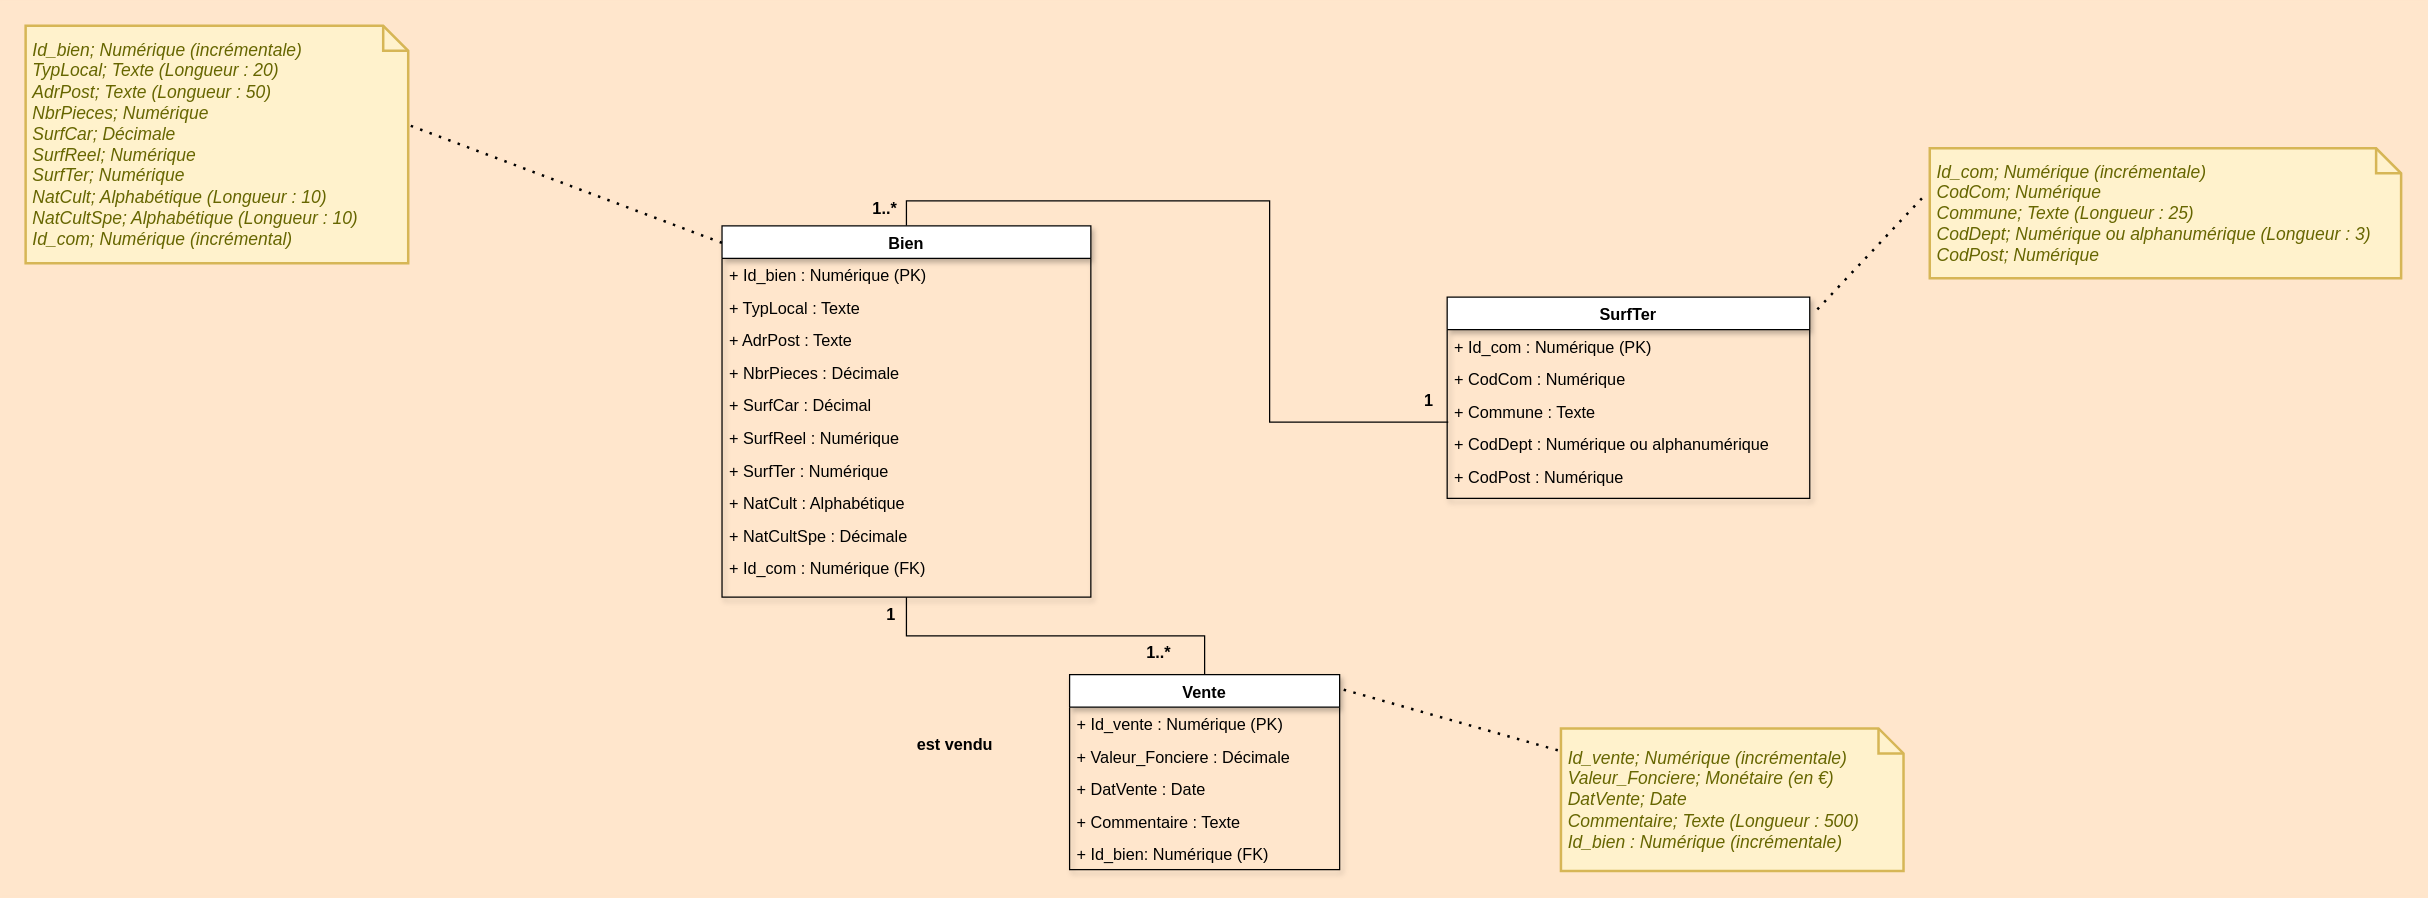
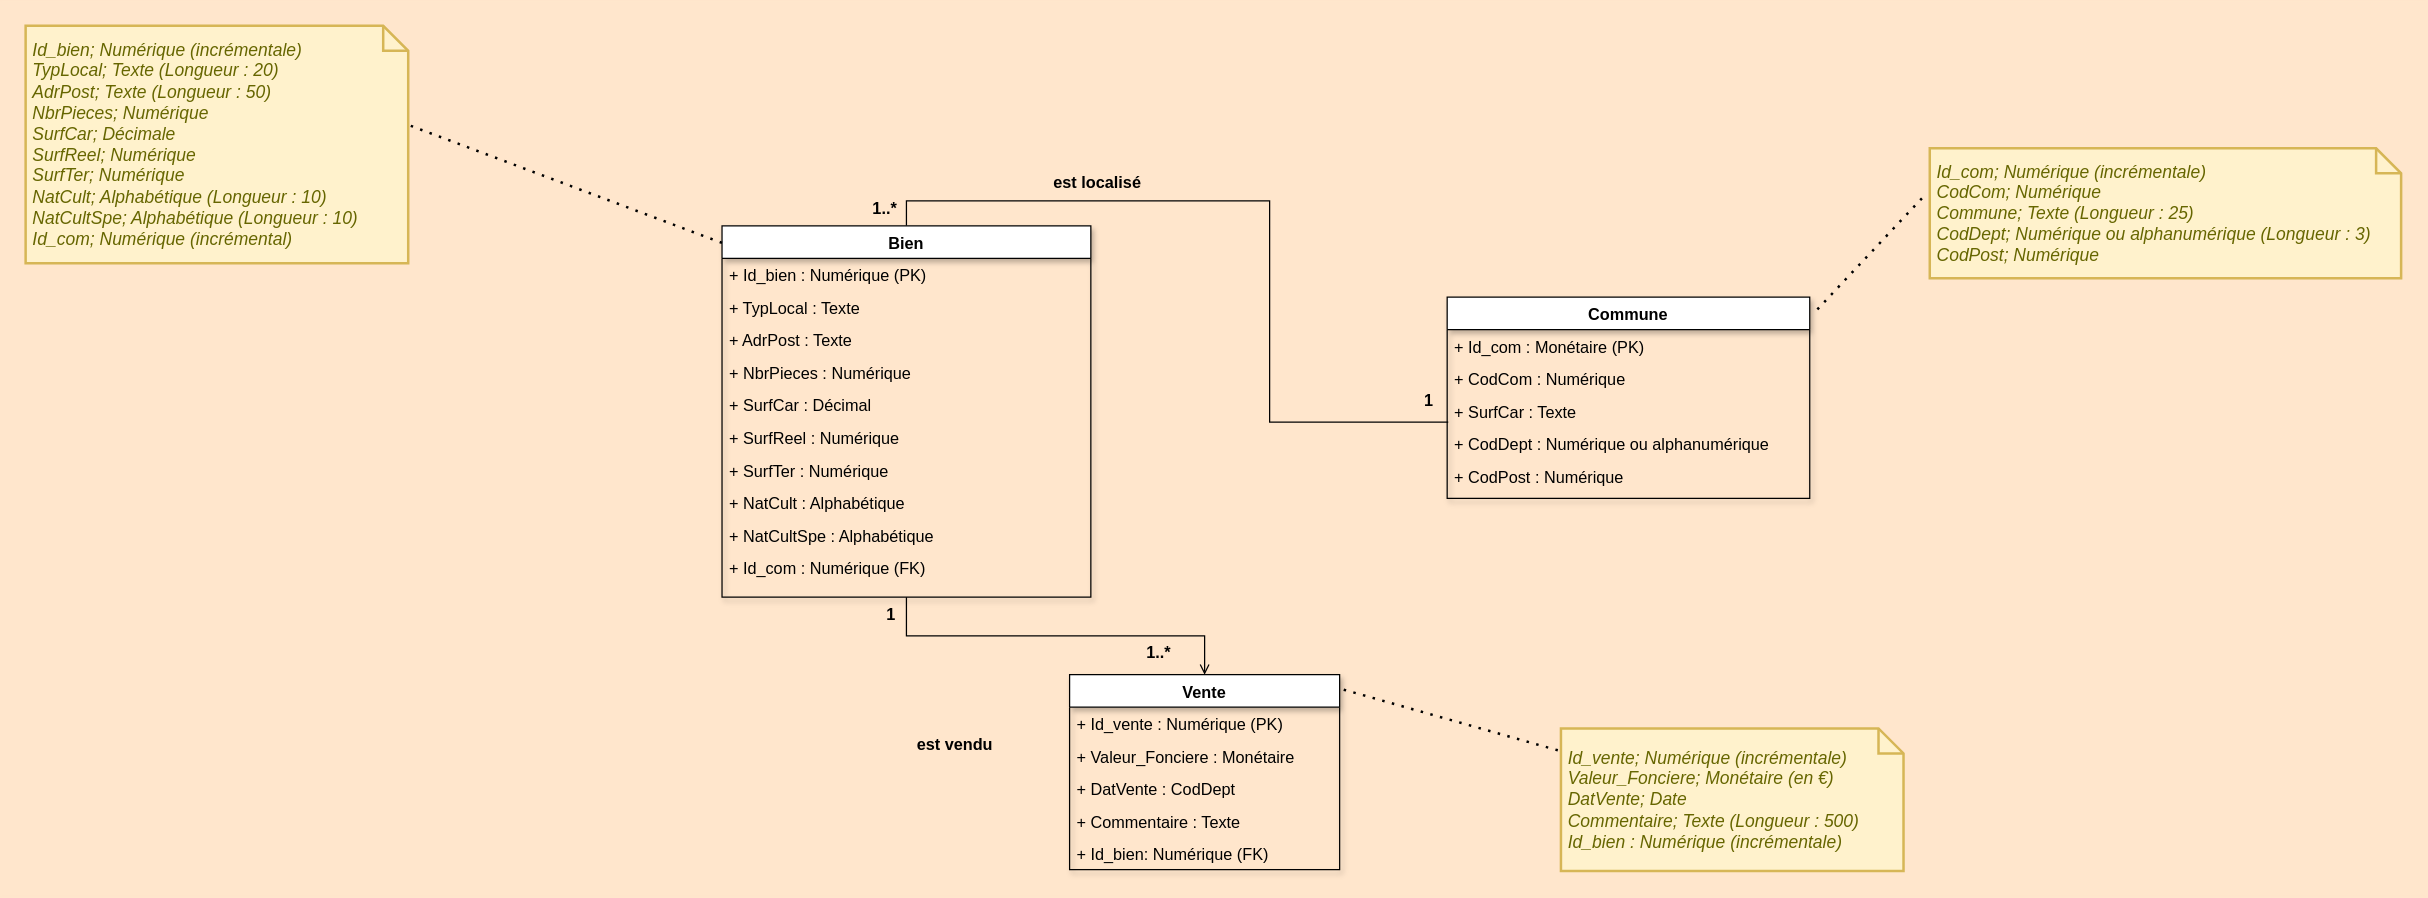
none -> (1097, 182)
(1628, 315) -> (1628, 315)
(1555, 347) -> (1555, 347)
(814, 373) -> (821, 373)
(1523, 412) -> (1523, 412)
(819, 536) -> (837, 536)
(1204, 669) -> (1204, 668)
(1187, 757) -> (1193, 757)
(1145, 790) -> (1159, 790)
